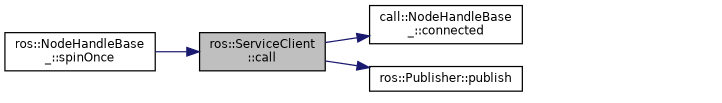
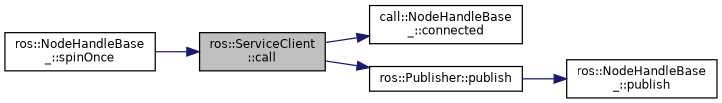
none -> (642, 79)
